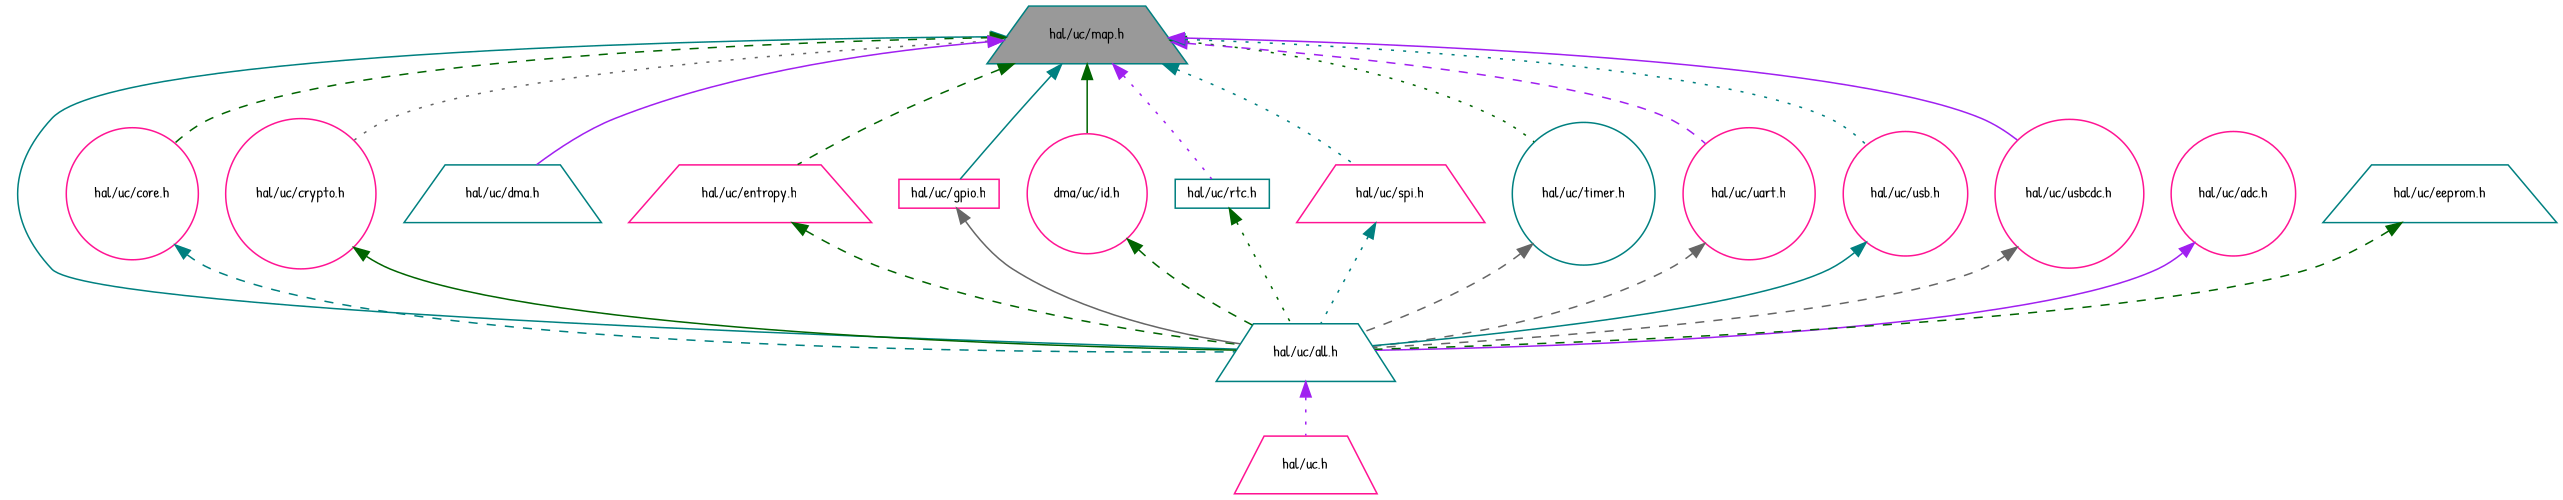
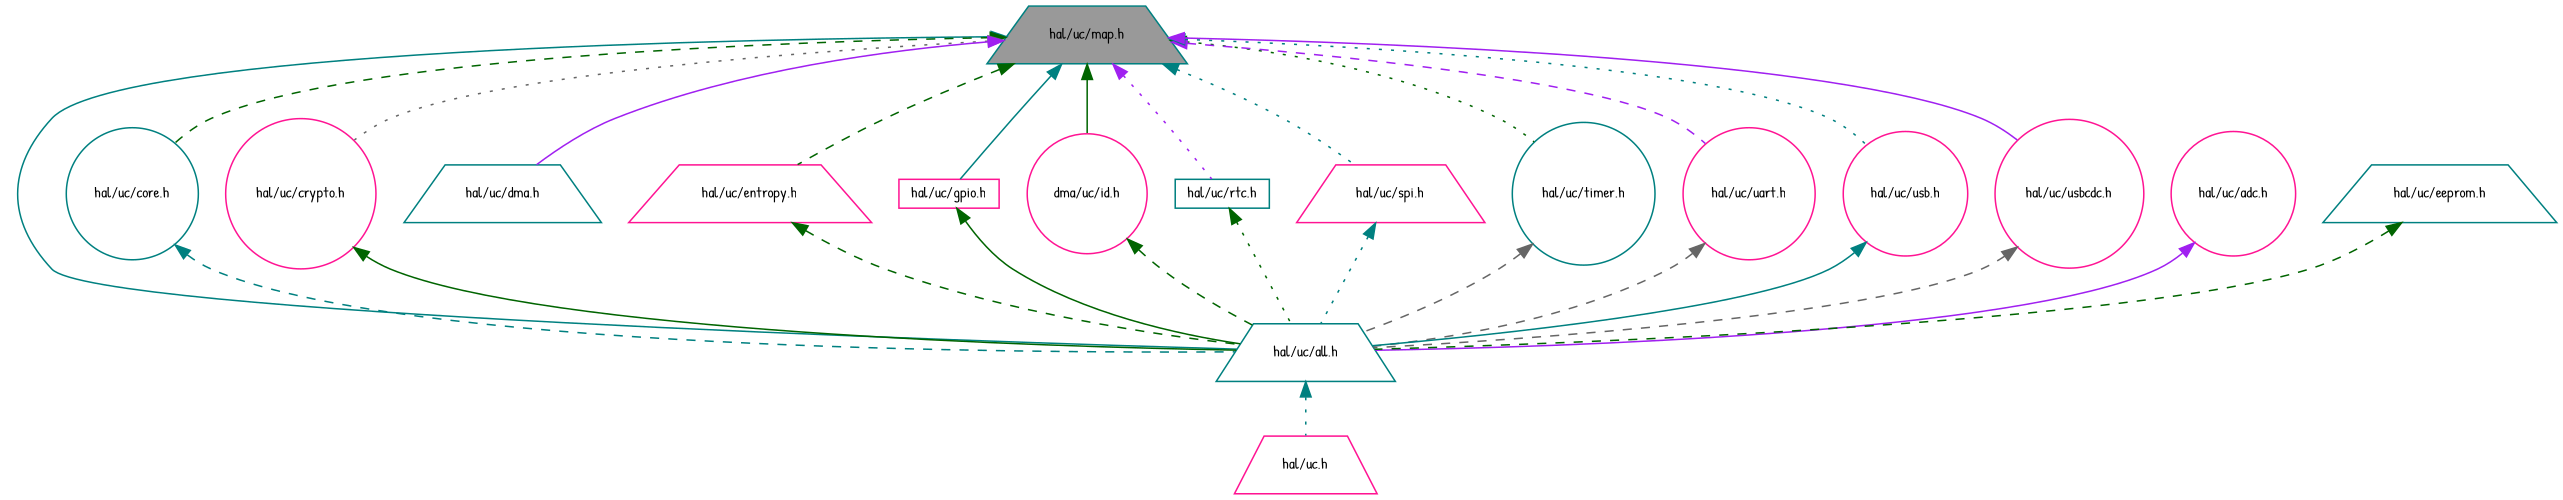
(132, 194) -> (132, 194)
(1091, 307) -> (1091, 307)
(1306, 416) -> (1306, 416)
